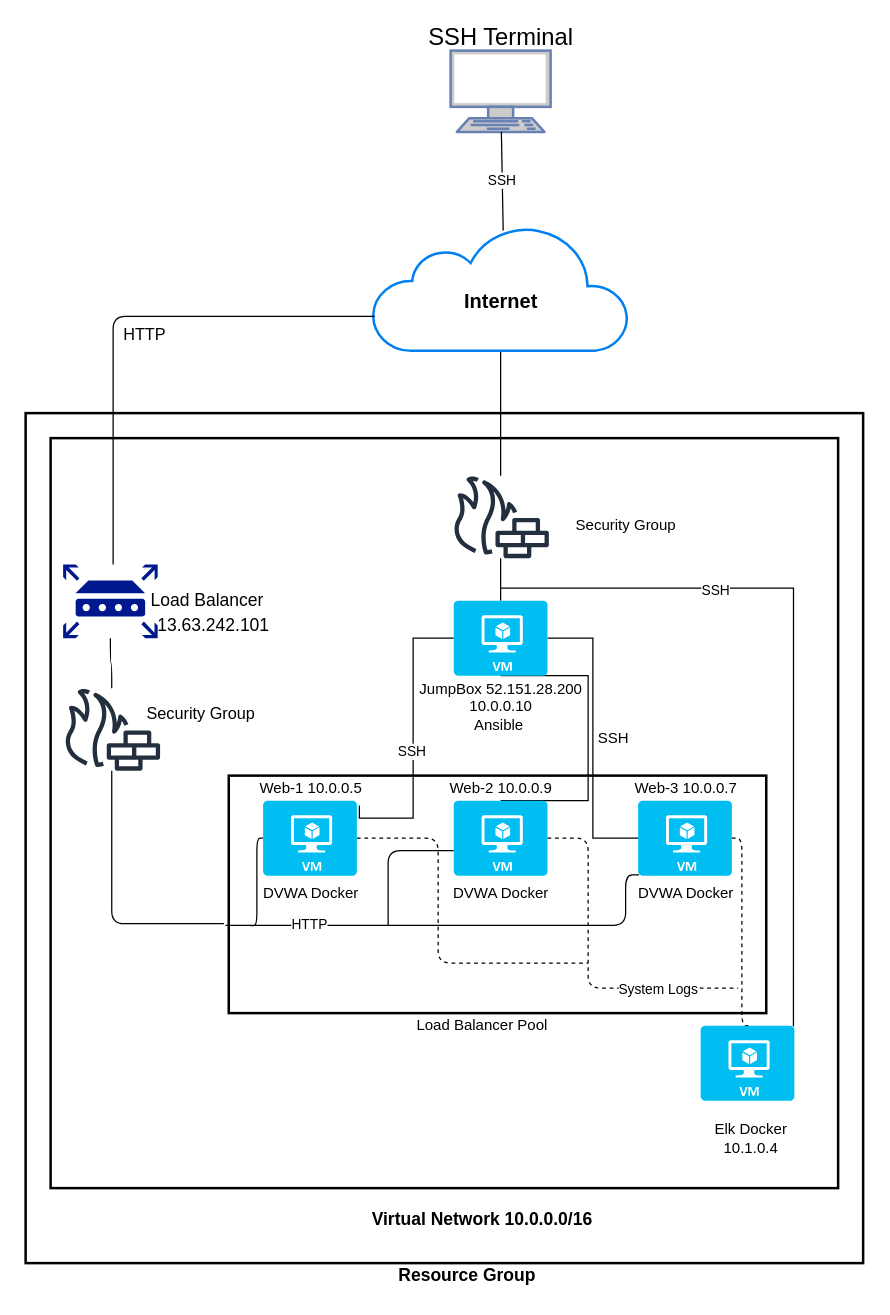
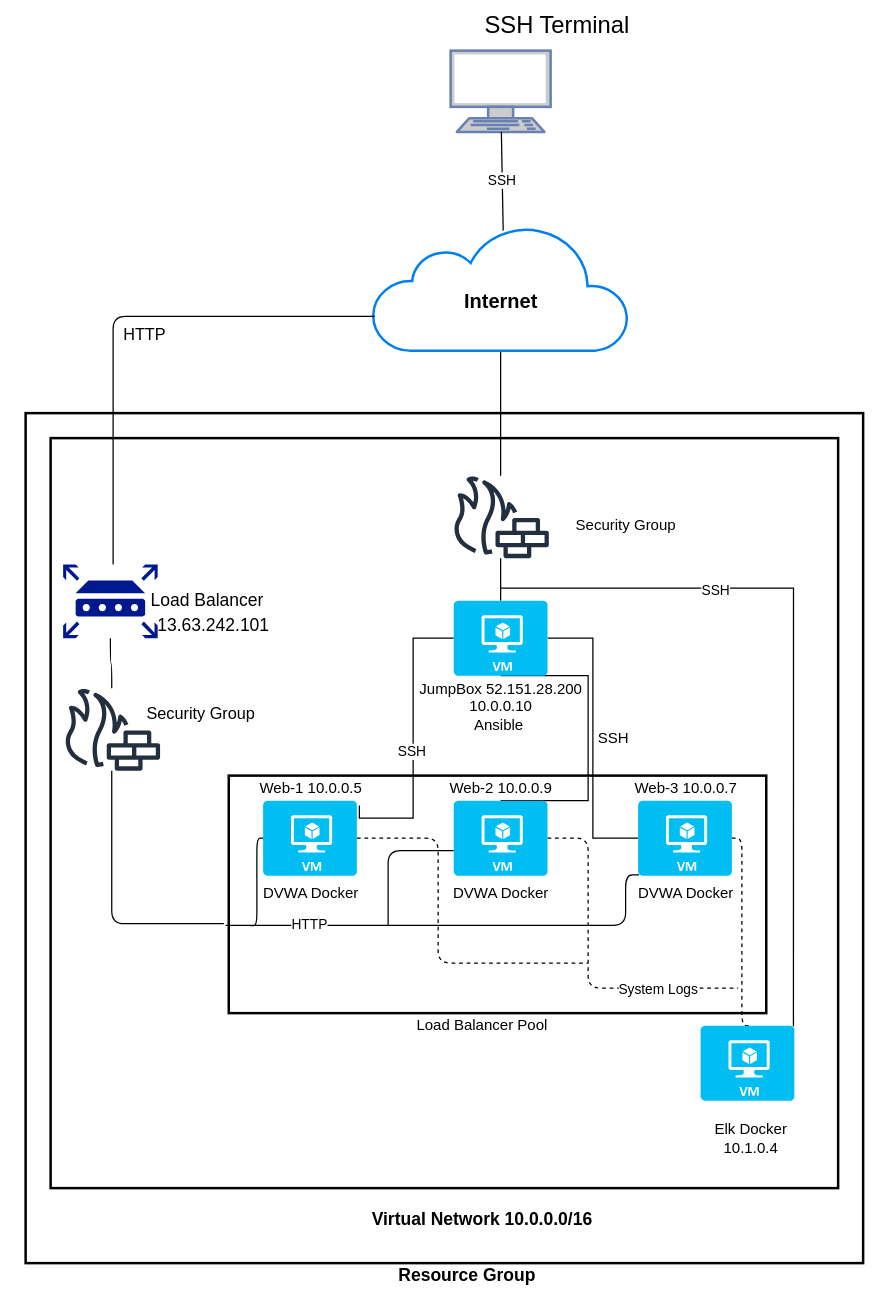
(501, 38) -> (557, 26)
